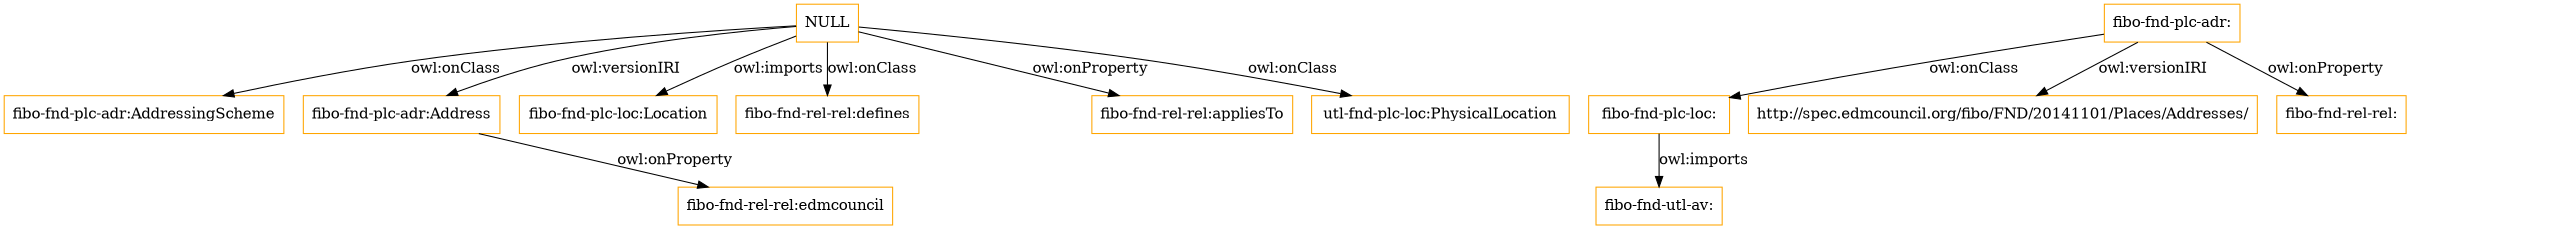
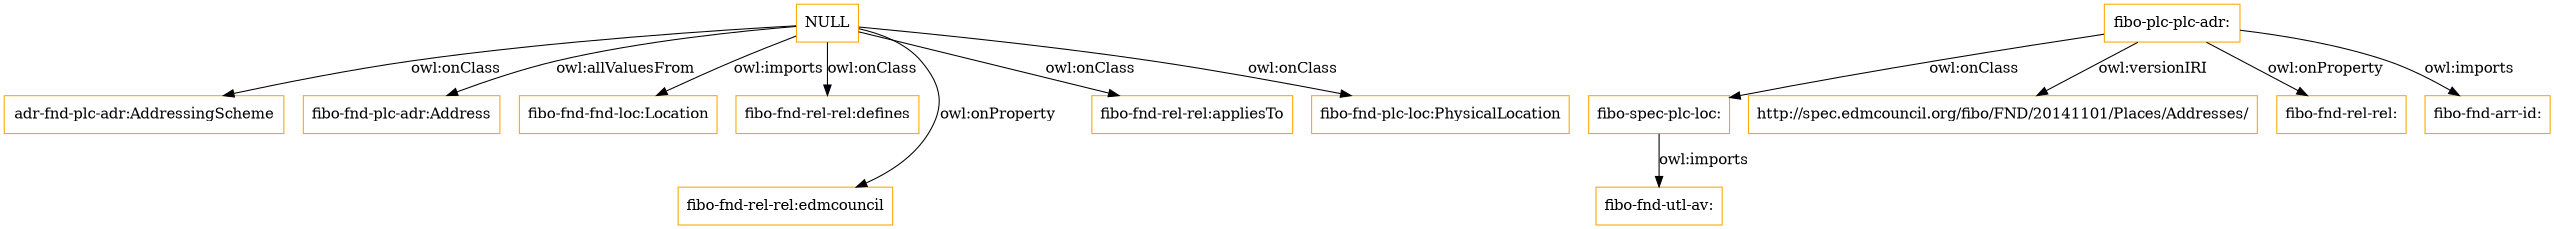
(2172, 23) -> (2172, 23)
(626, 69) -> (626, 69)
(1090, 69) -> (1090, 69)
(144, 115) -> (144, 115)
(618, 115) -> (618, 115)
(1440, 115) -> (1440, 115)
(1659, 115) -> (1659, 115)
none -> (2488, 115)
(588, 159) -> (939, 101)
